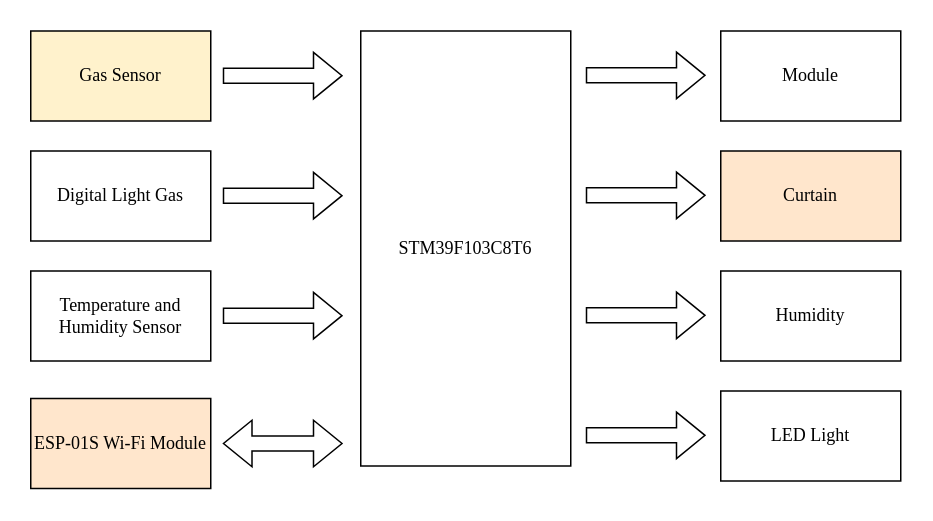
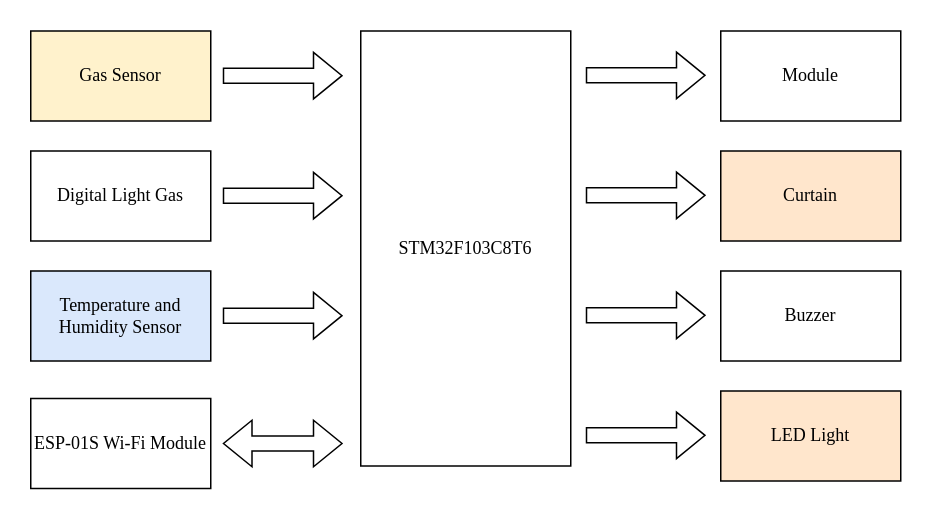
(466, 248) -> (466, 248)
(121, 316) -> (121, 316)
(811, 316) -> (811, 316)
(811, 436) -> (811, 436)
(121, 443) -> (121, 443)
